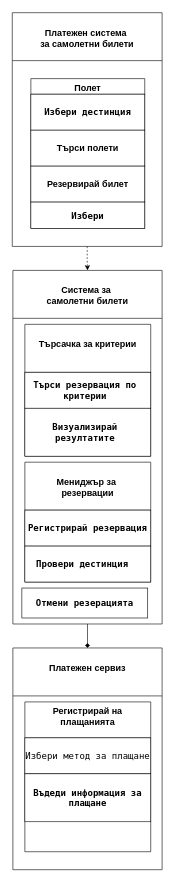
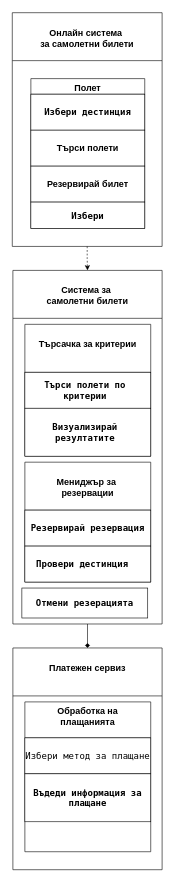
(87, 32) -> (87, 32)
(88, 390) -> (88, 390)
(88, 528) -> (88, 528)
(88, 712) -> (88, 712)
